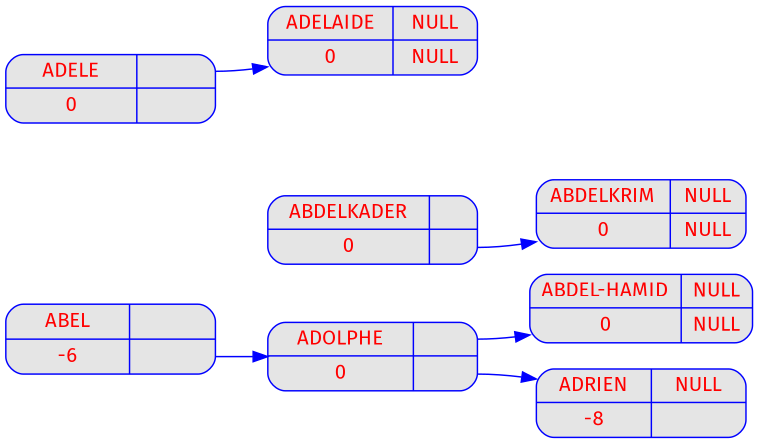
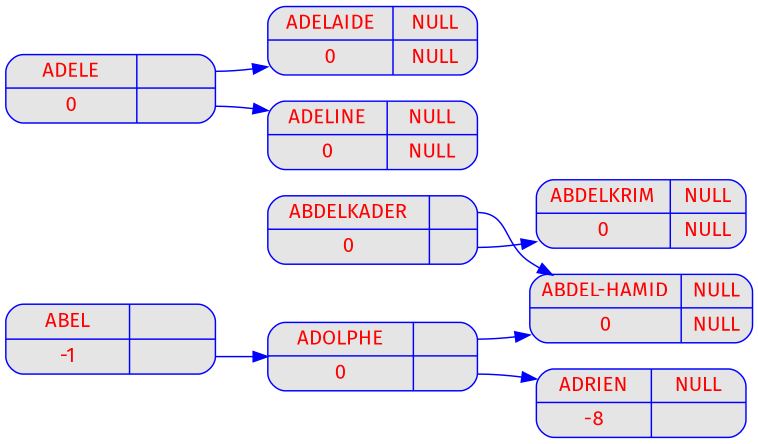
none -> (373, 135)
none -> (508, 236)
(68, 356) -> (68, 356)
